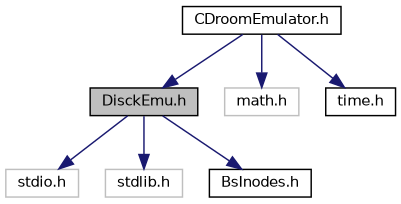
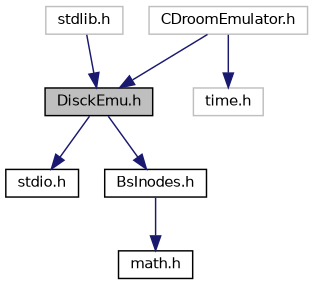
(262, 20) -> (228, 20)
(262, 54) -> (156, 217)
(262, 102) -> (156, 265)
(361, 102) -> (228, 102)
(144, 135) -> (90, 54)
(42, 183) -> (42, 183)
